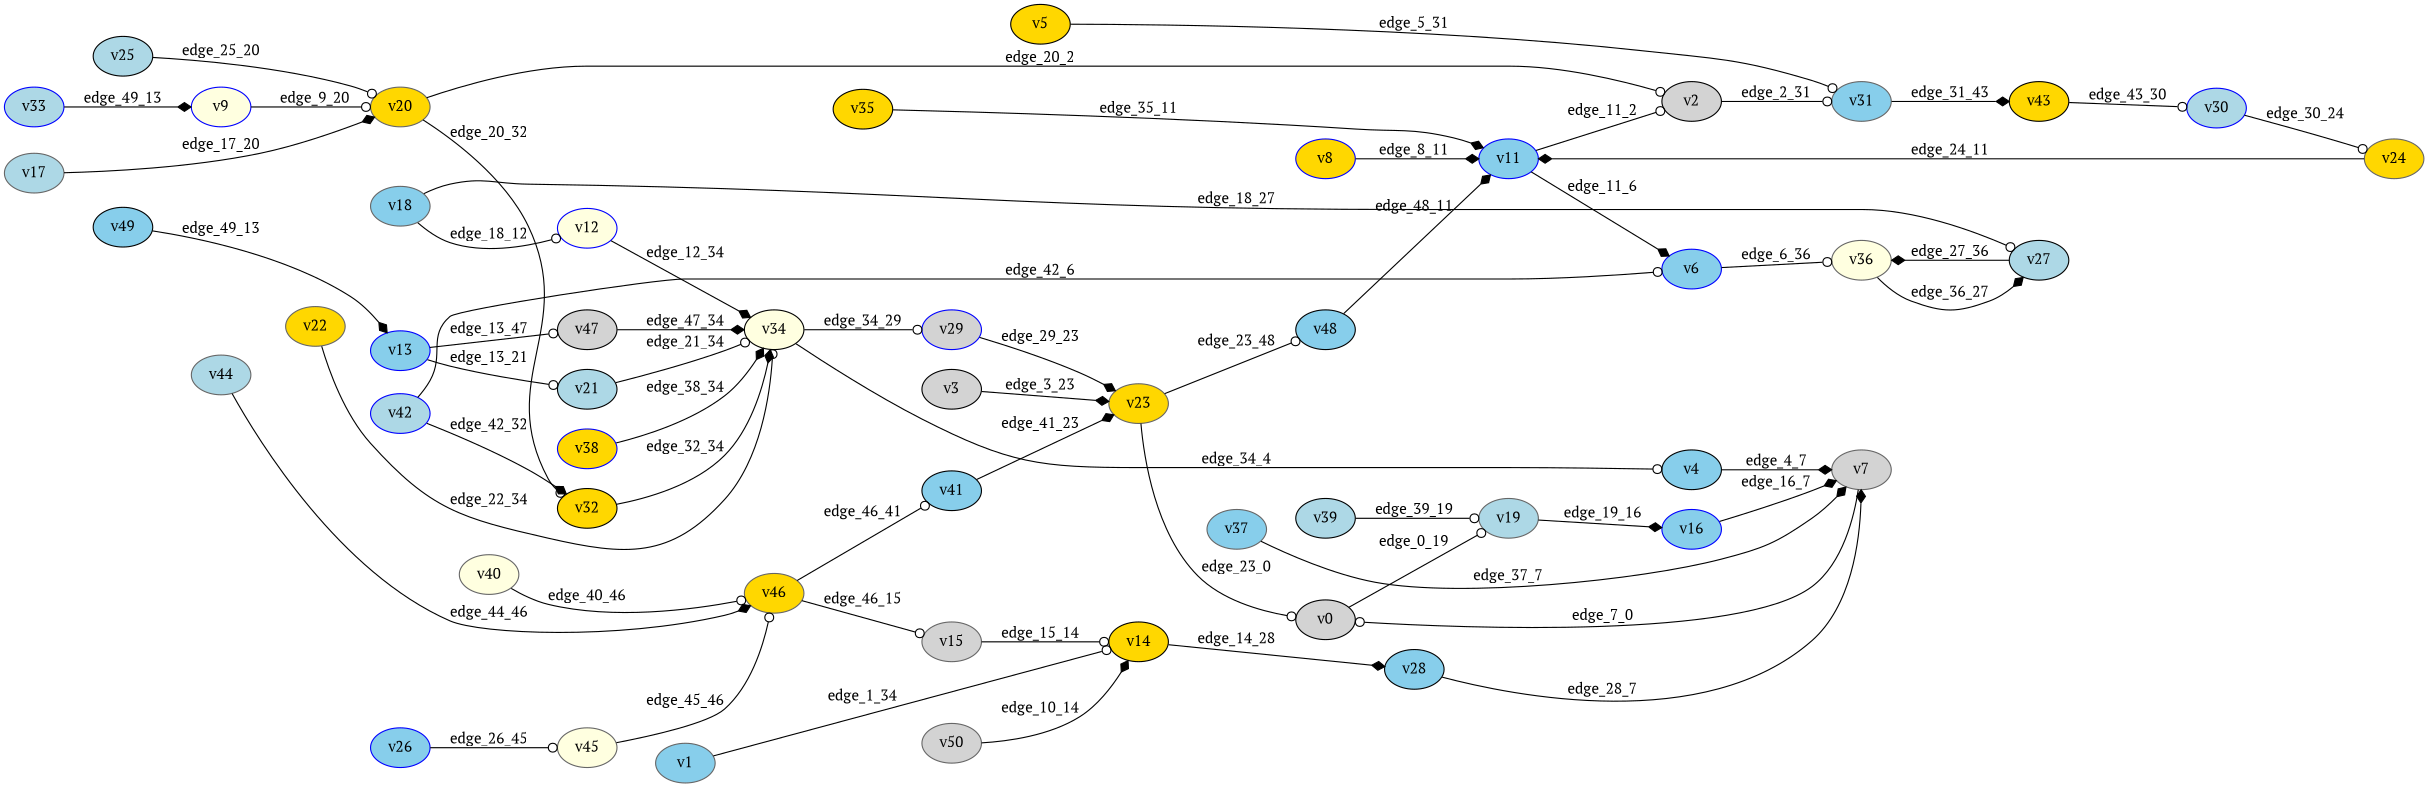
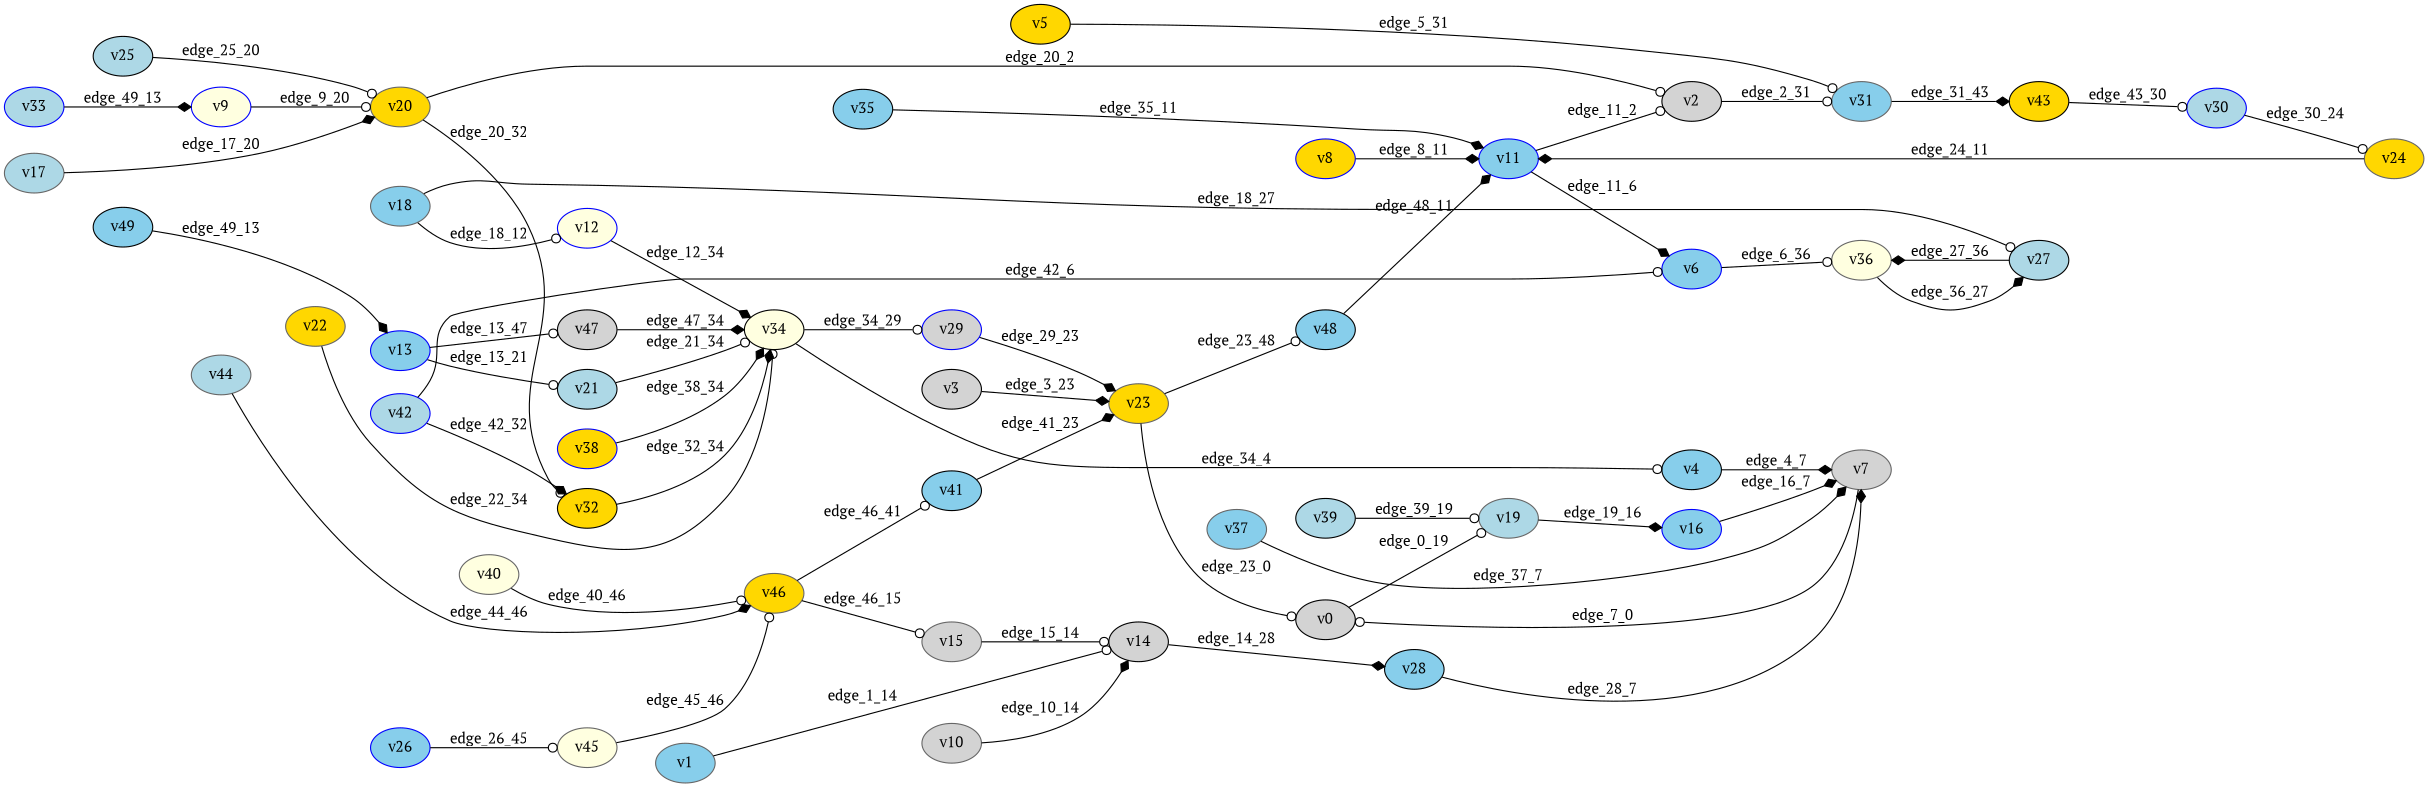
(863, 109) -> (863, 109)
(1139, 642) -> (1139, 642)
(863, 696) -> (863, 696)
(952, 743) -> (952, 743)
